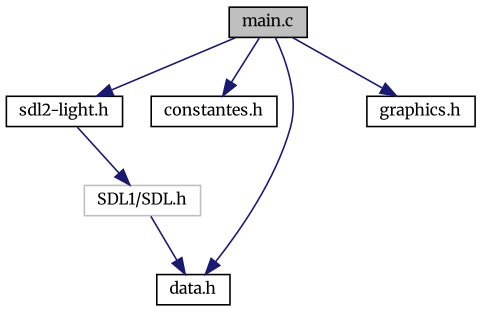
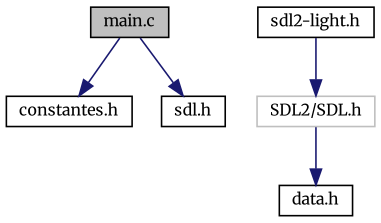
(174, 64) -> none
(421, 111) -> (193, 111)
(280, 157) -> none
(142, 201) -> (316, 111)
